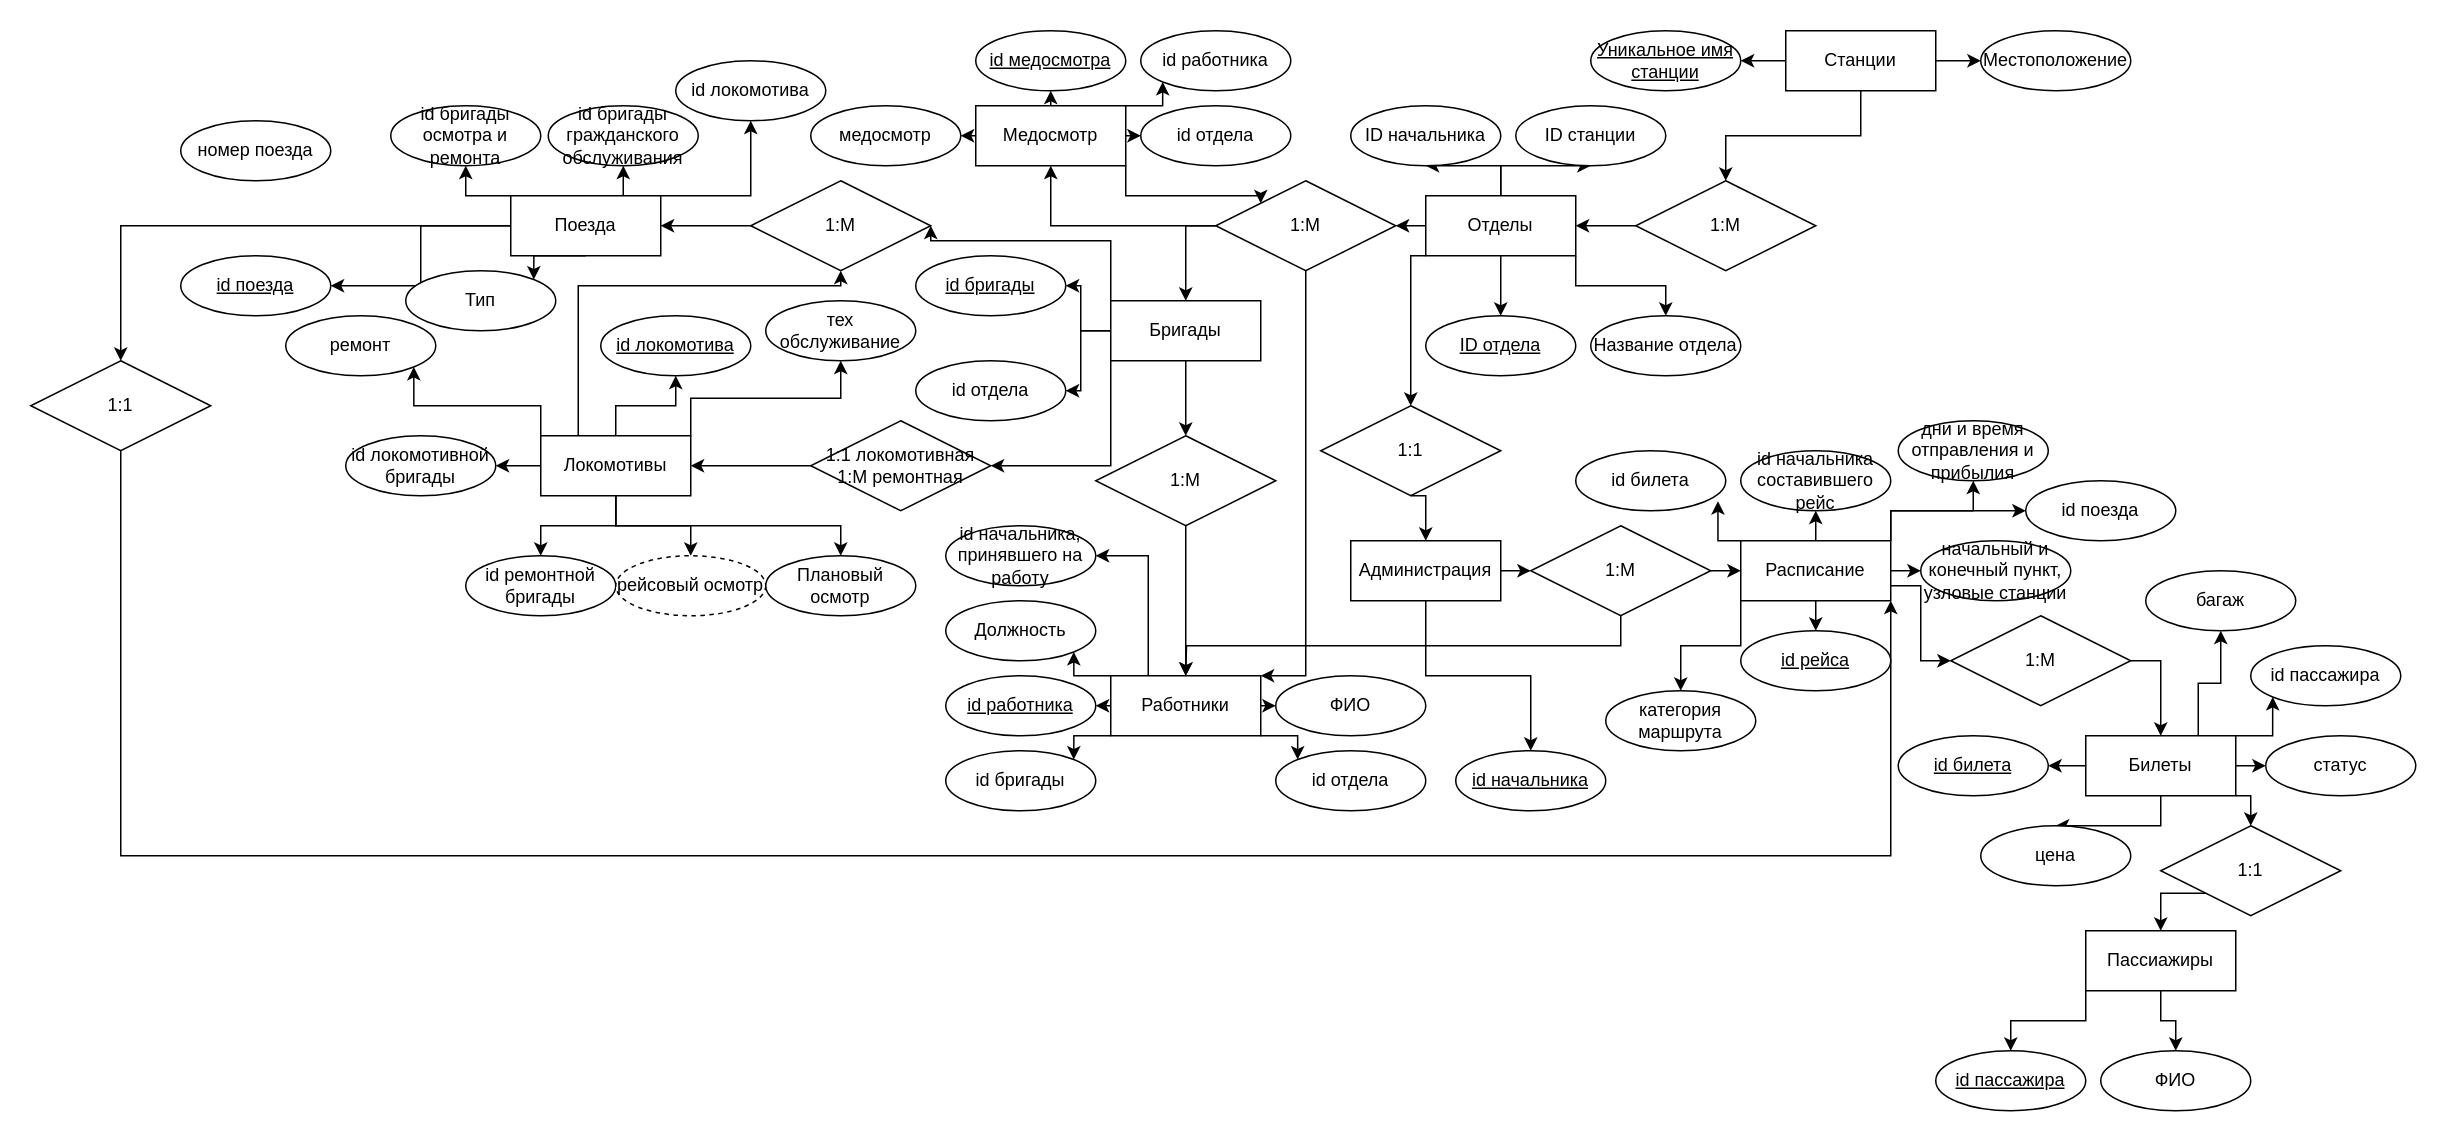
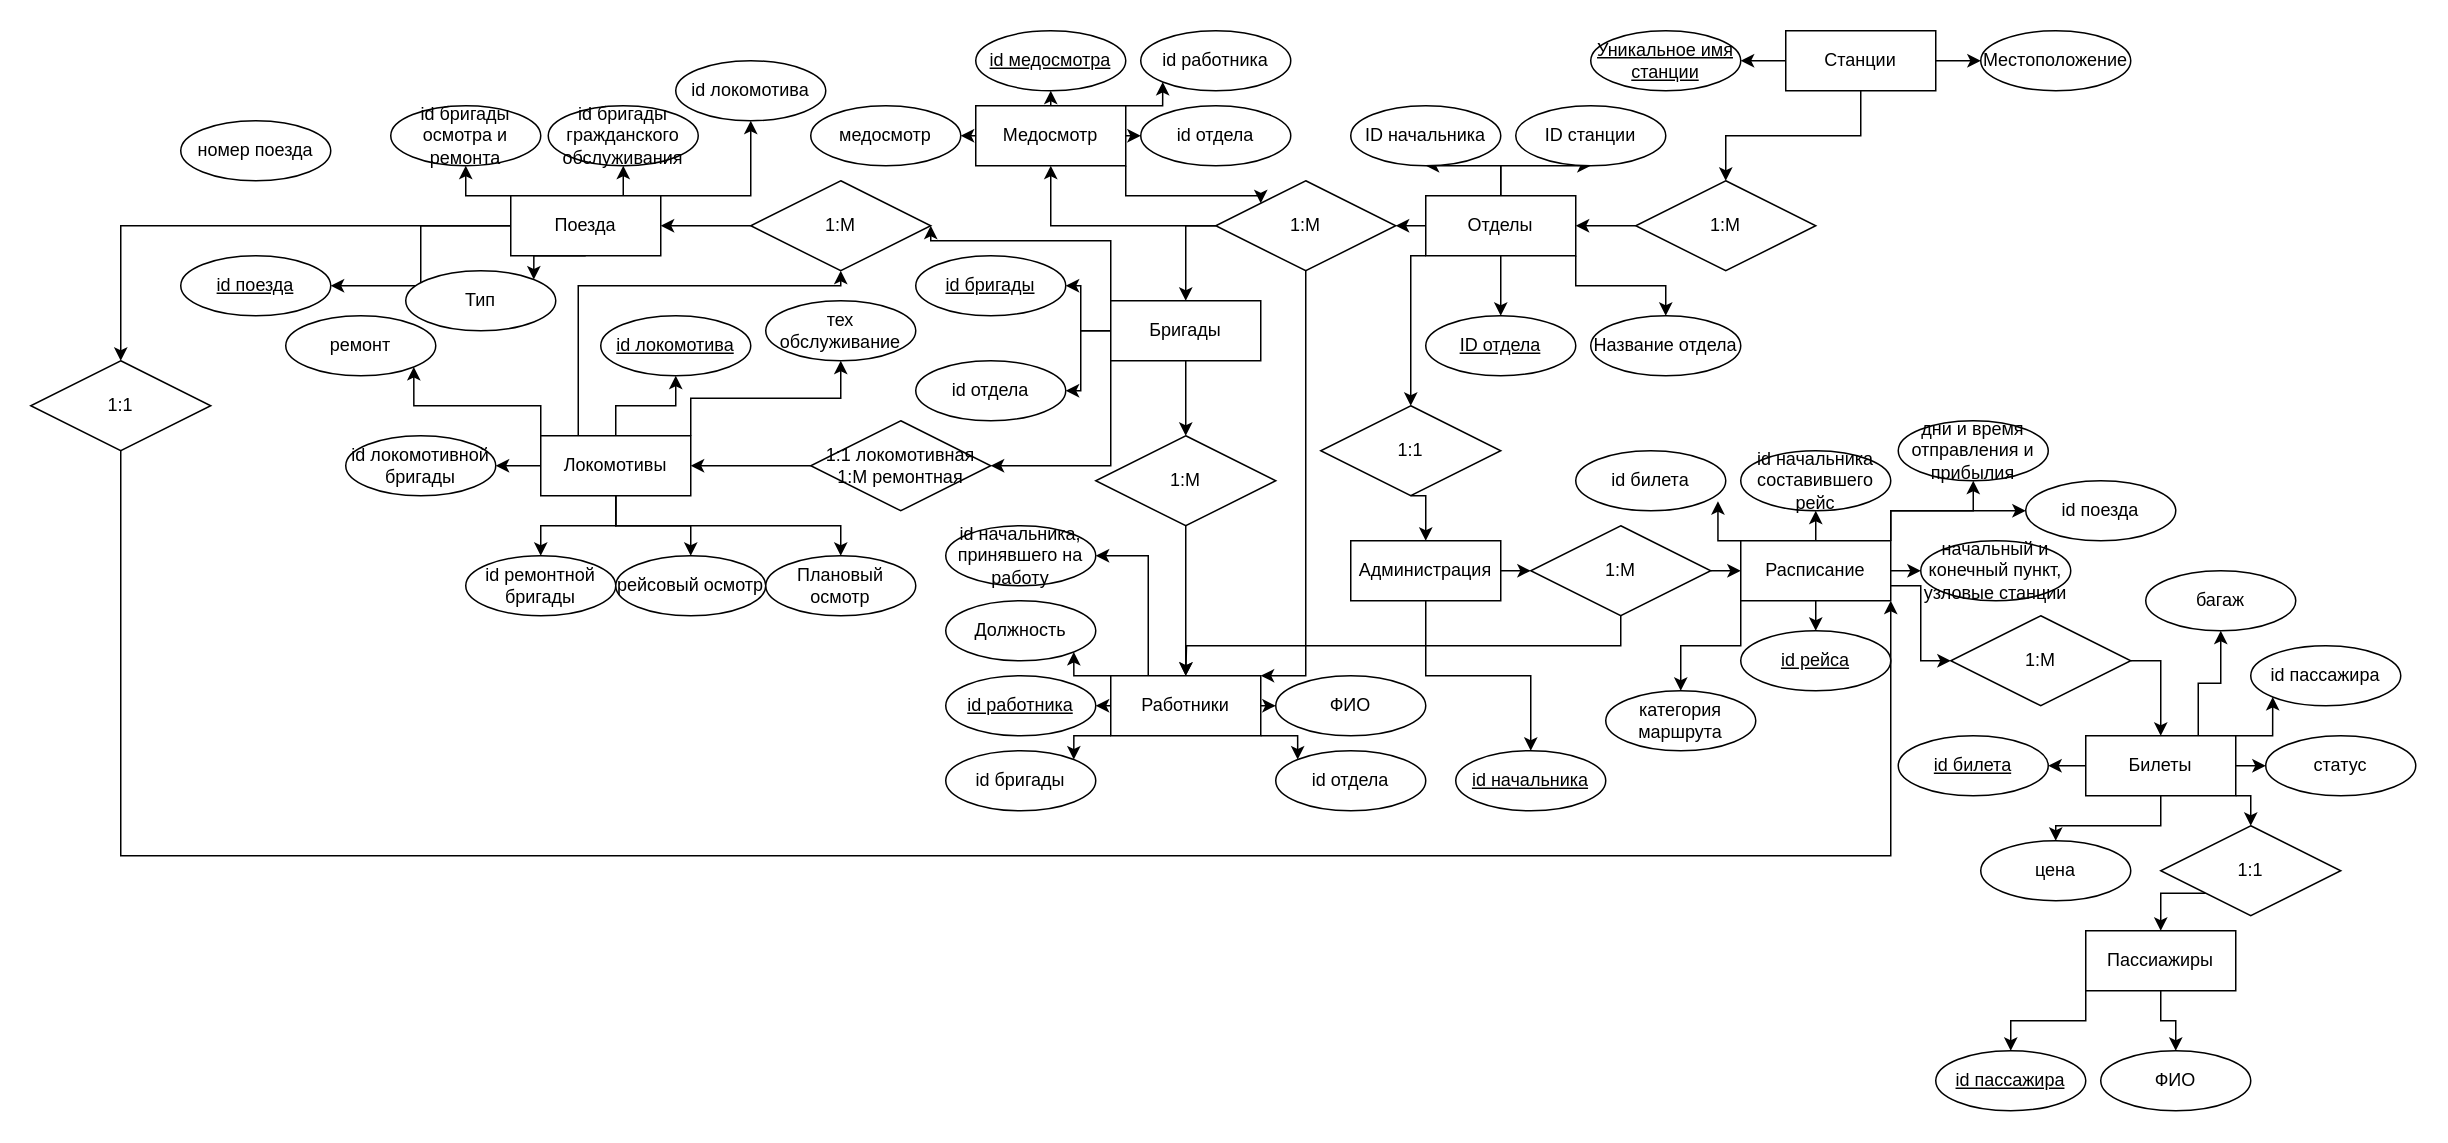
(691, 586) -> (691, 586)
(2056, 856) -> (2056, 871)
